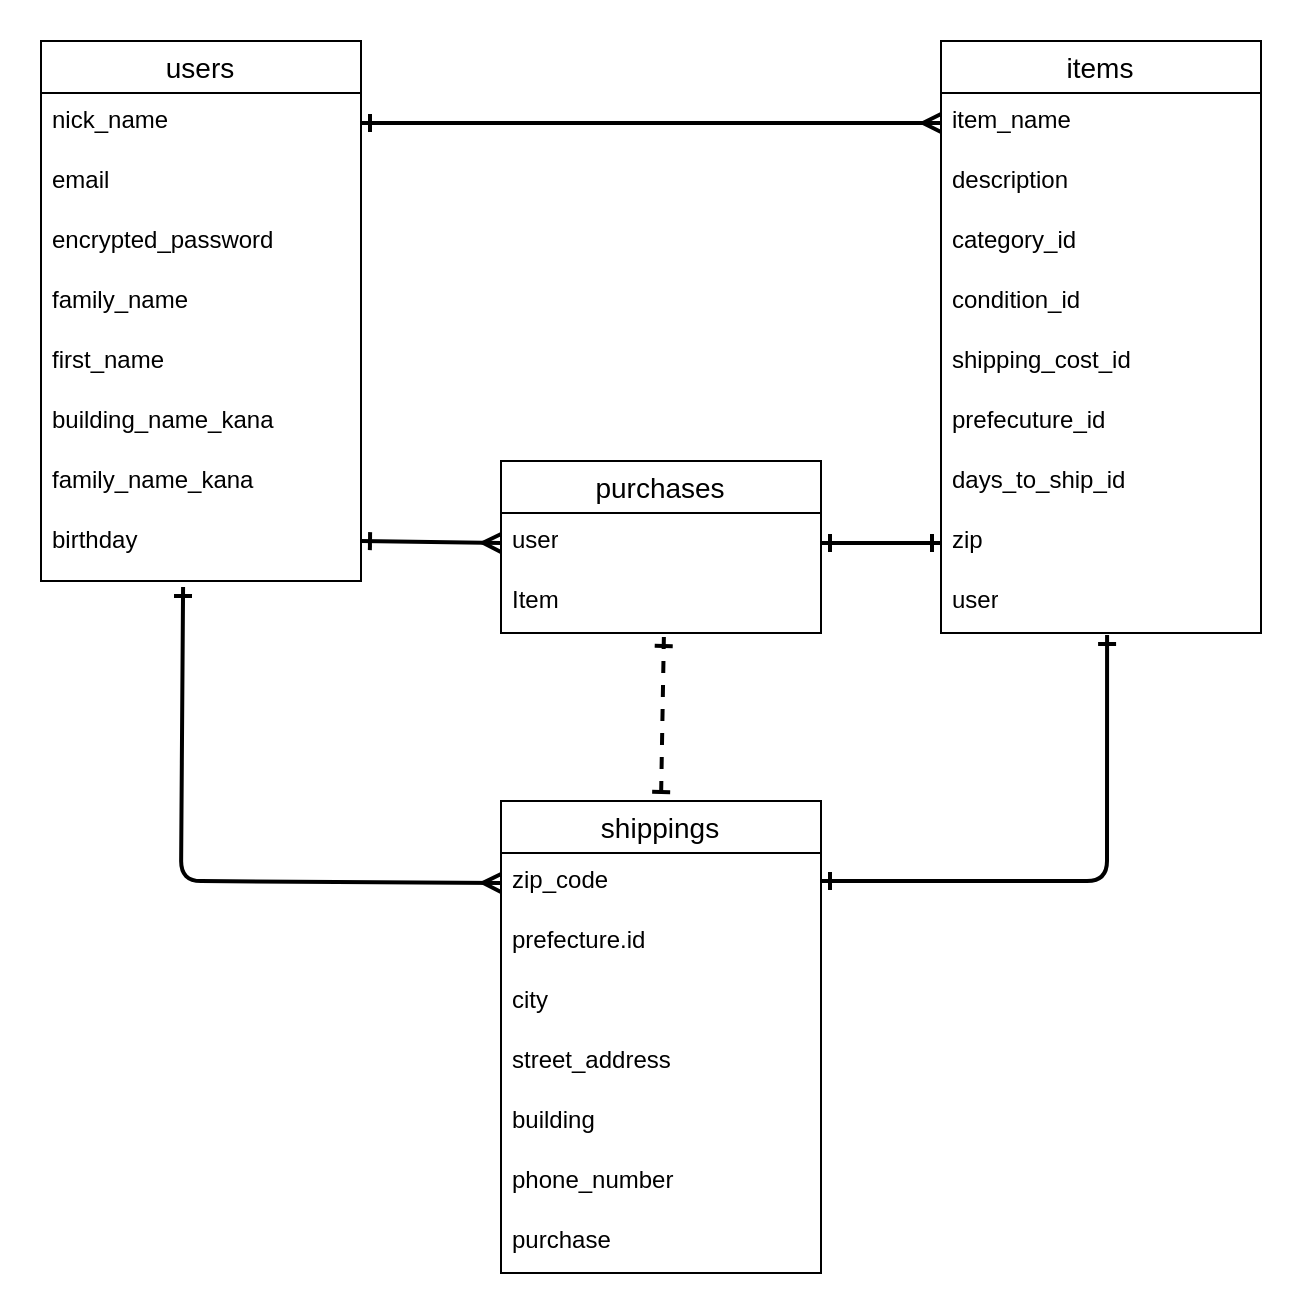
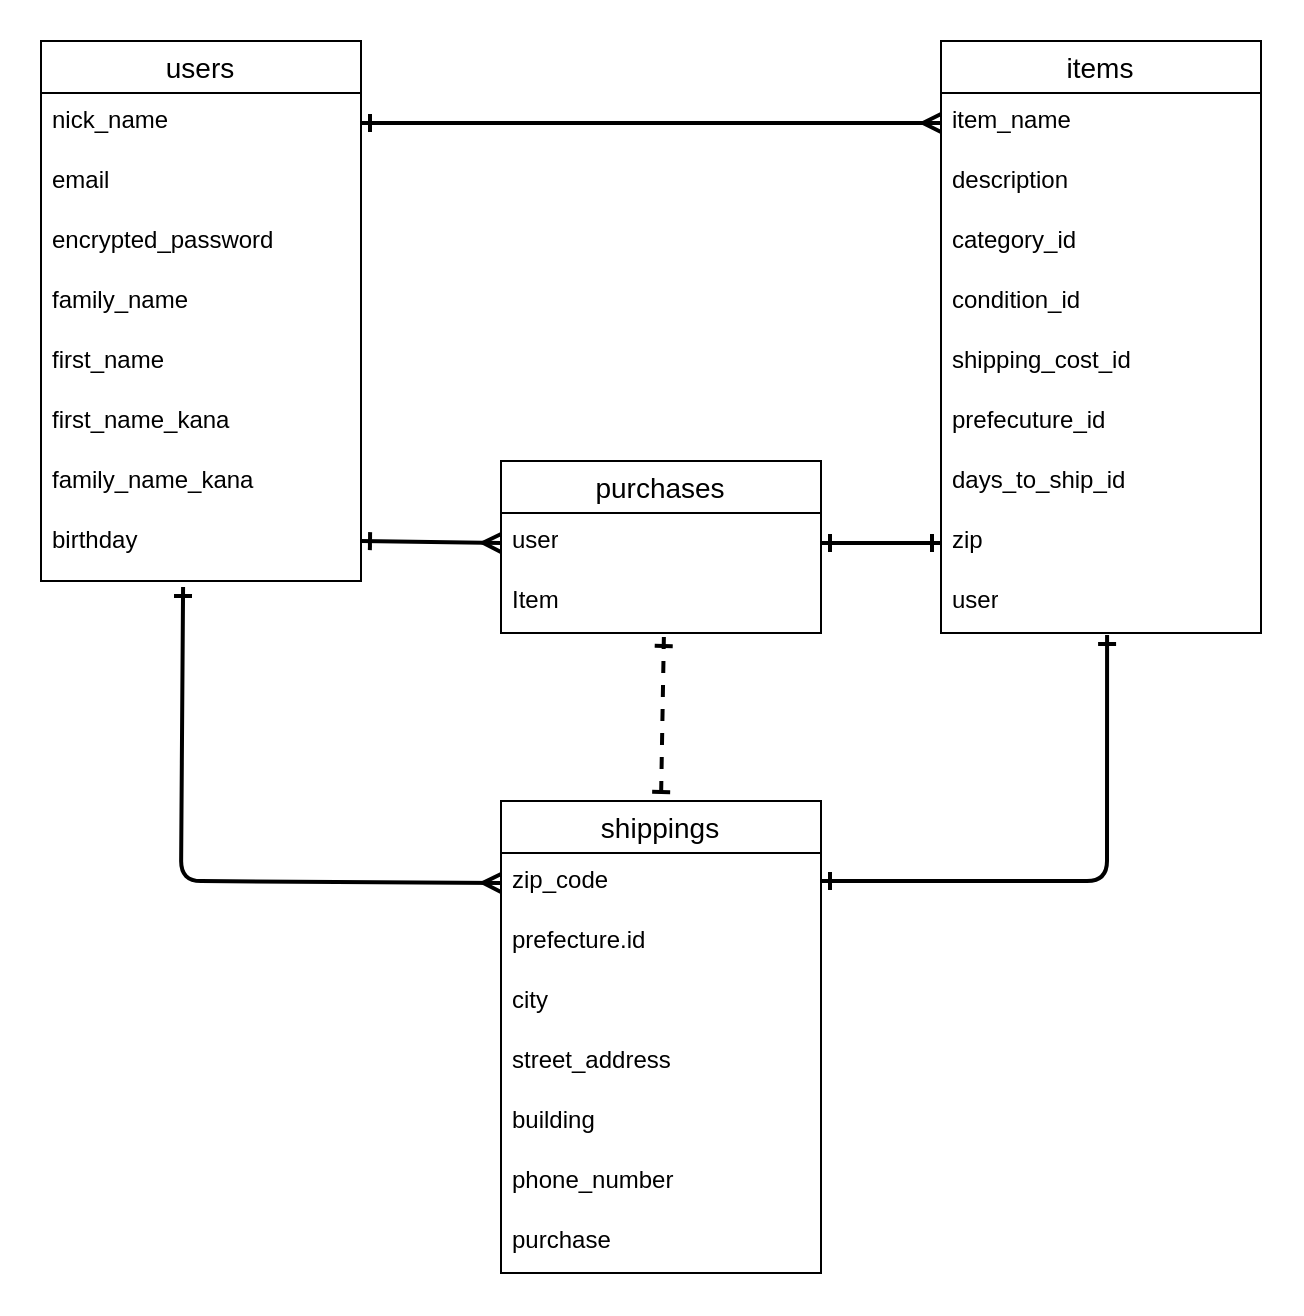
(165, 421) -> (151, 421)
